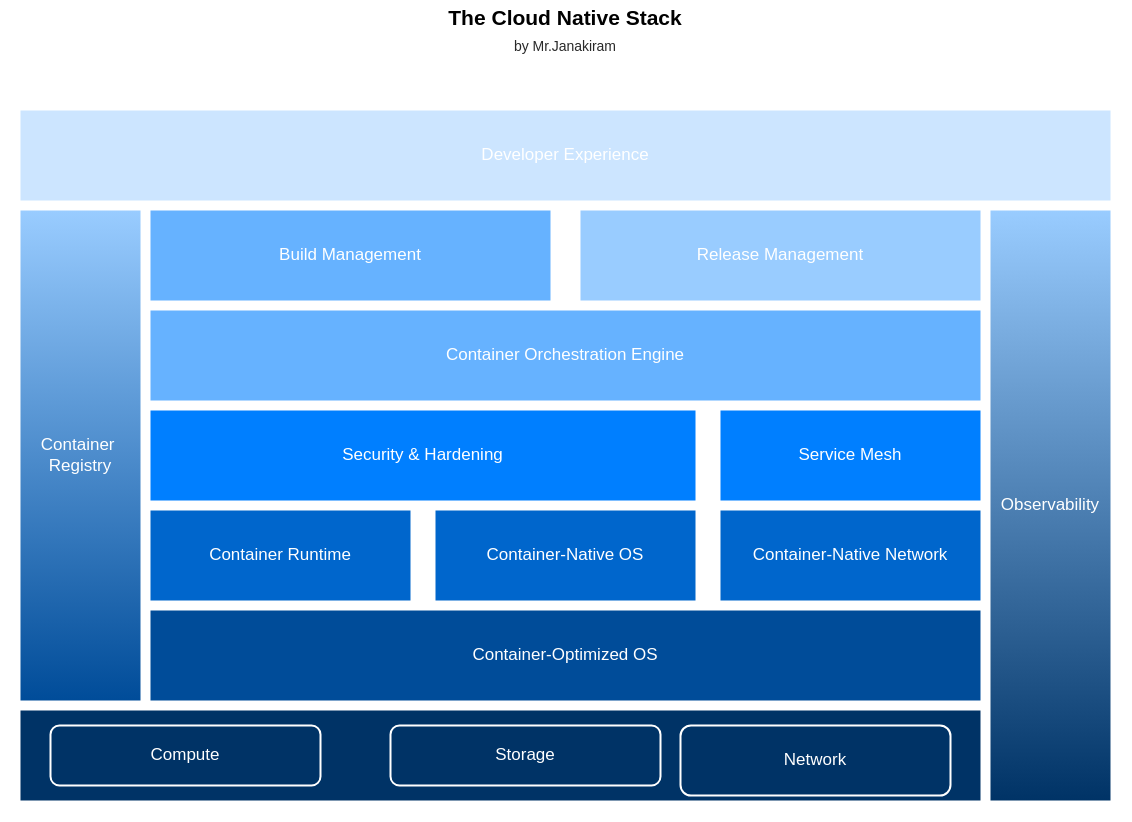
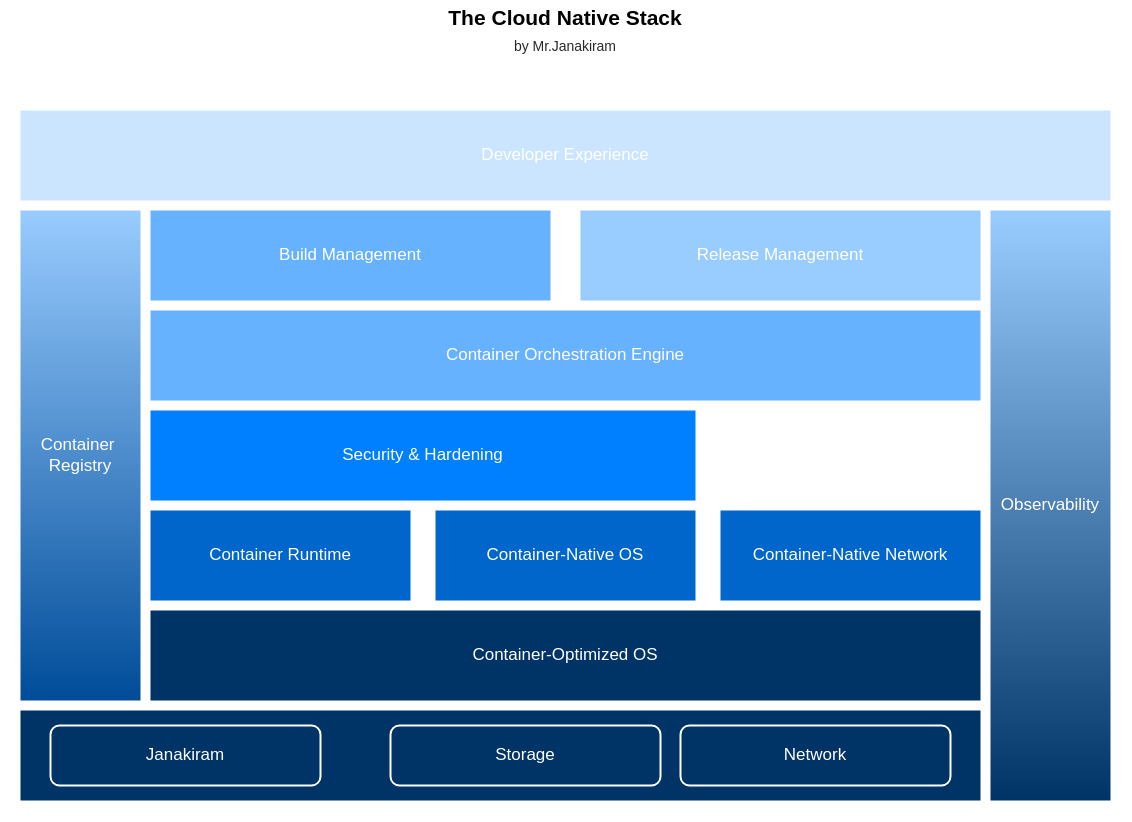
(851, 456) -> none
(566, 656) -> (566, 656)
(186, 756) -> (186, 756)
(816, 761) -> (816, 756)
